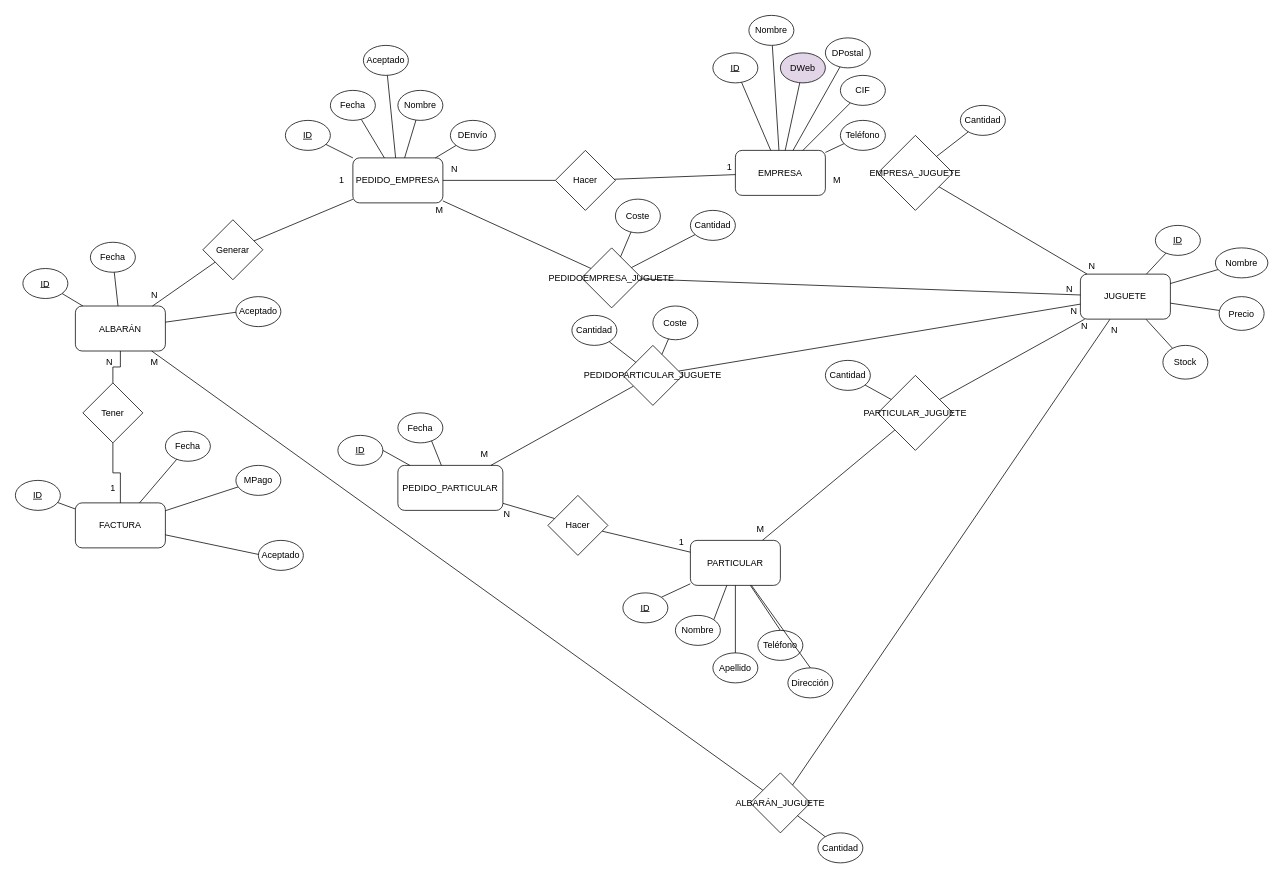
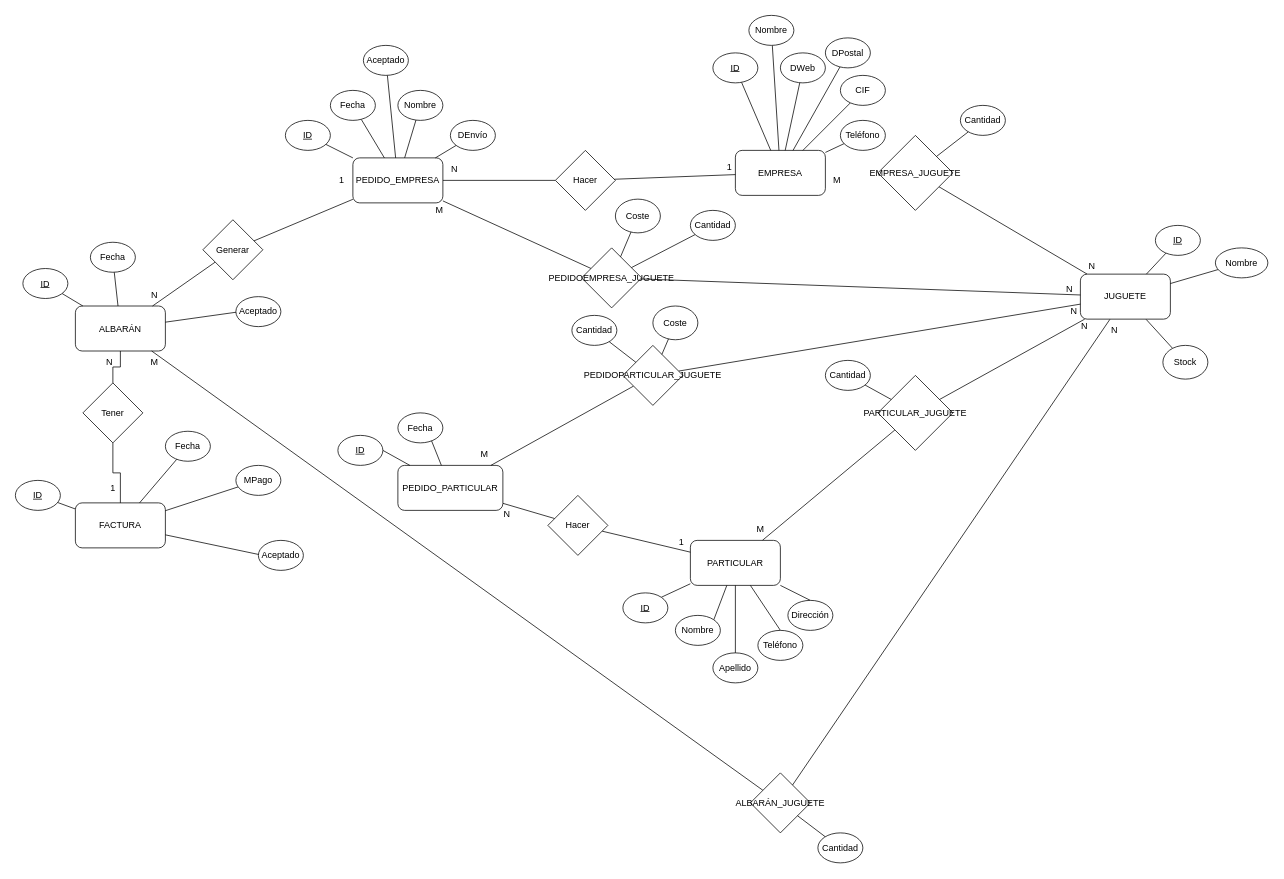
(803, 68) -> (803, 68)
(1195, 307) -> none
(1242, 314) -> none
(810, 683) -> (810, 615)
